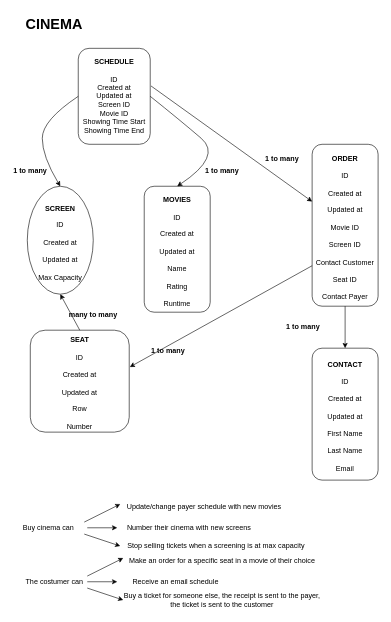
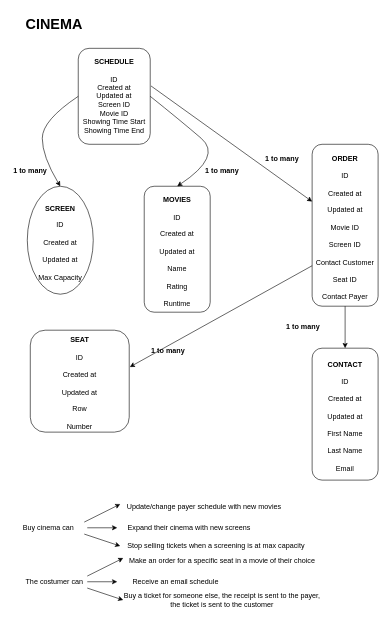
(69, 311) -> none
(93, 315) -> none
(189, 528) -> (189, 528)
